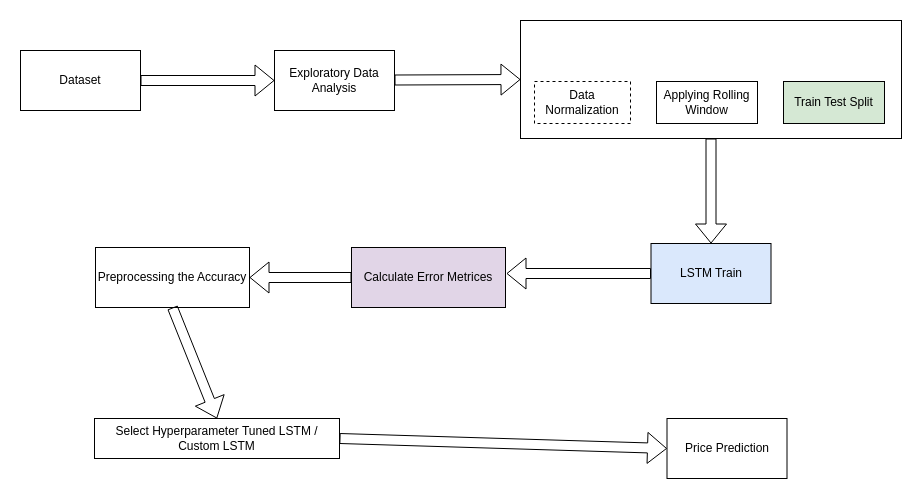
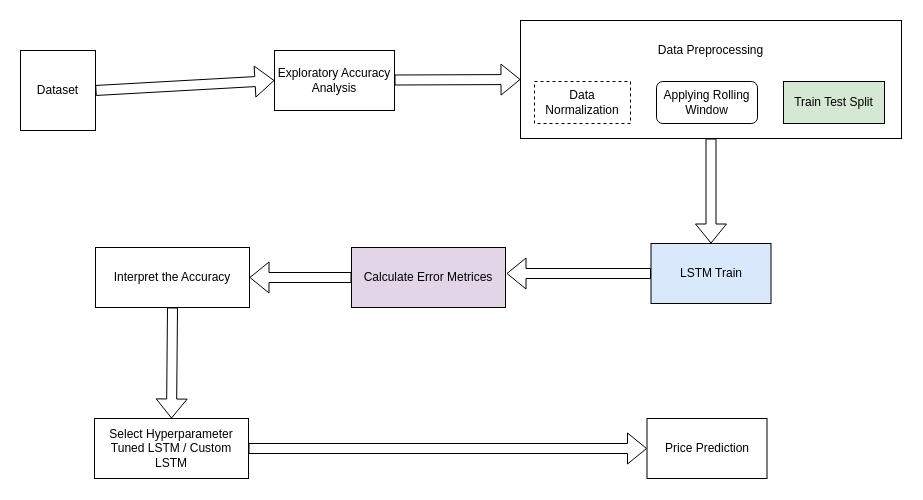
none -> (711, 51)
(81, 81) -> (58, 91)
(335, 81) -> (335, 81)
(707, 103) -> (707, 103)
(173, 278) -> (173, 278)
(217, 439) -> (172, 449)
(727, 449) -> (707, 449)
